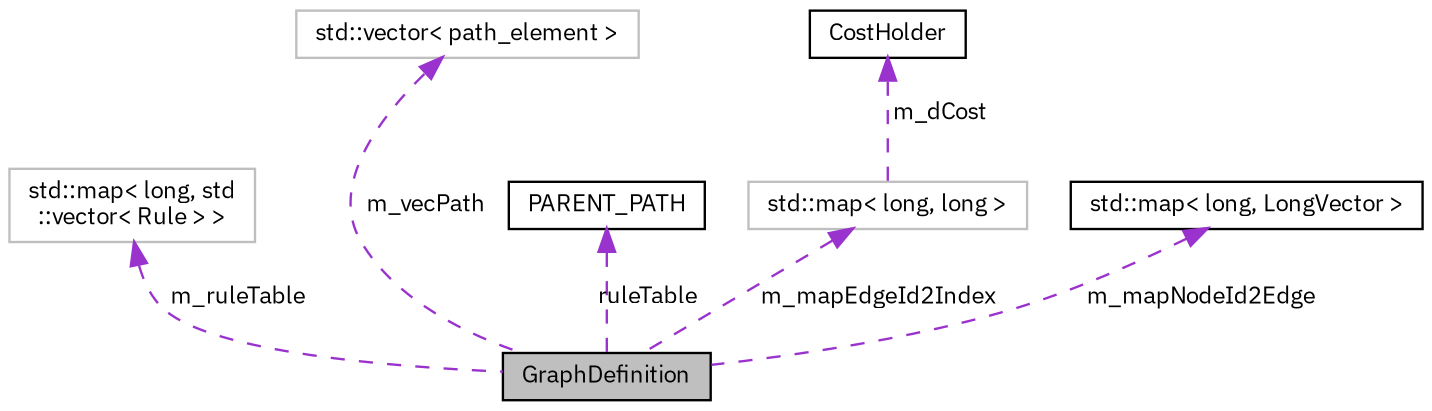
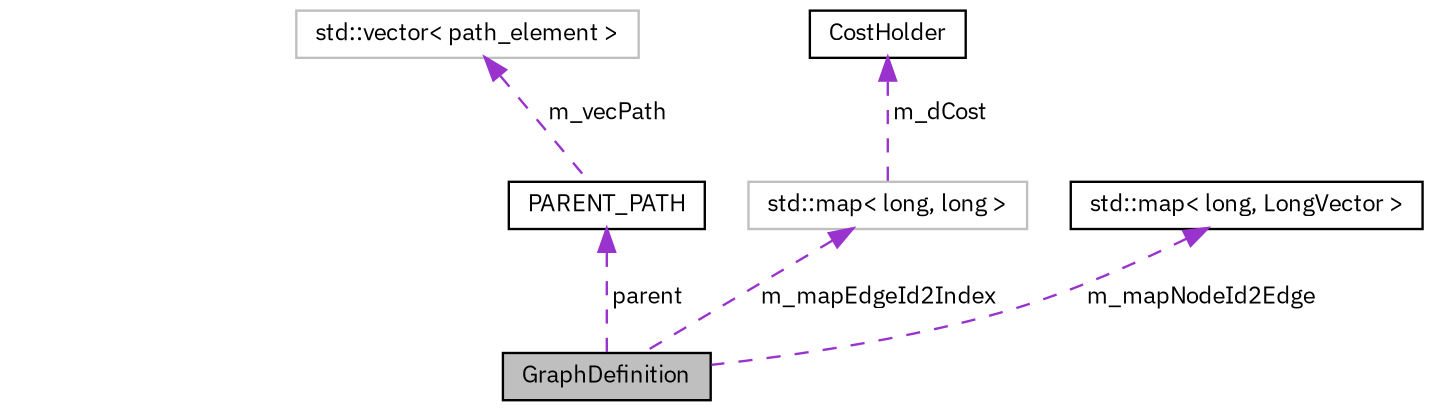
(132, 205) -> none
(364, 246) -> (545, 129)
(646, 298) -> (646, 298)
